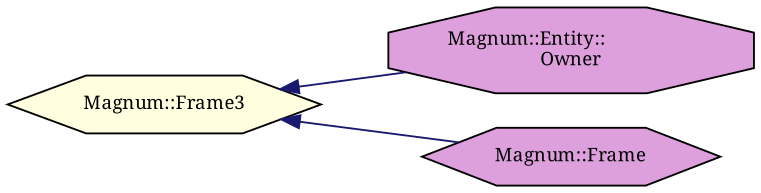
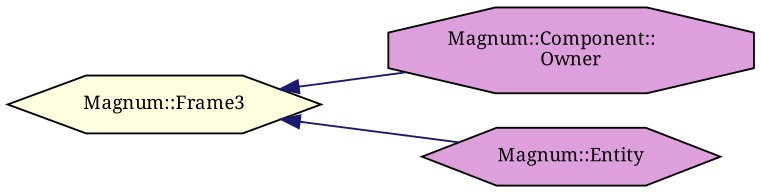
(571, 50) -> (571, 50)
(571, 157) -> (571, 157)
